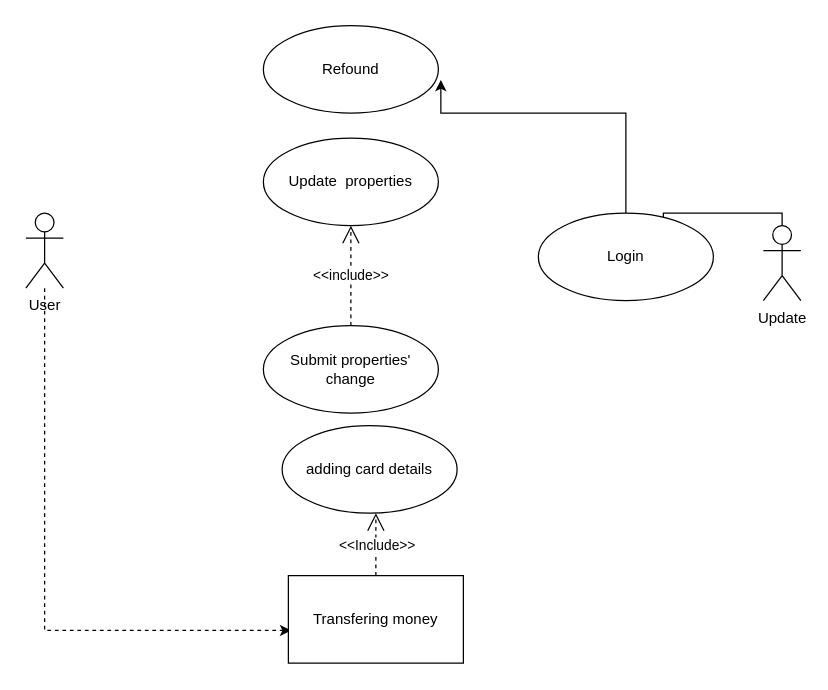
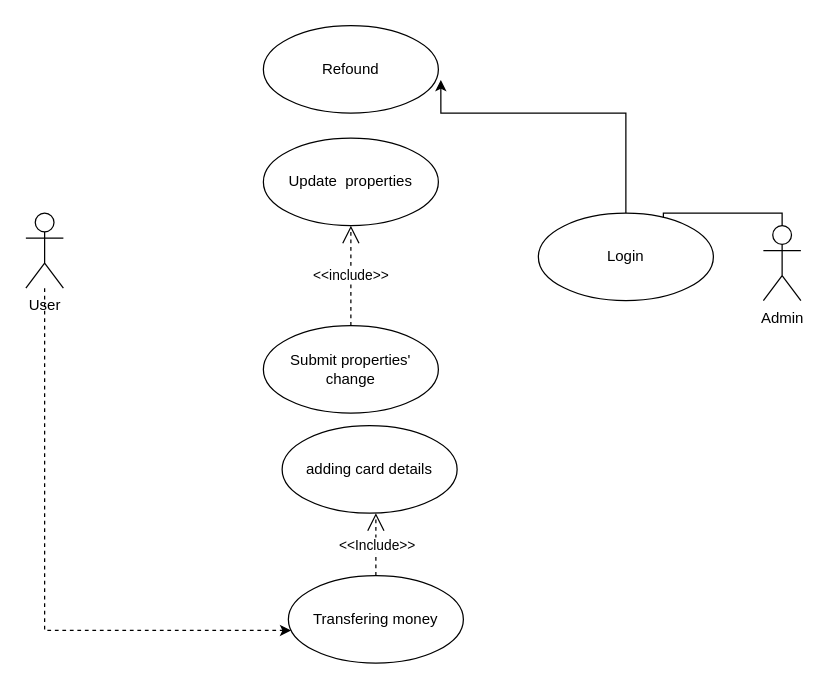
(783, 318) -> (783, 318)
(376, 619) -> (376, 619)
